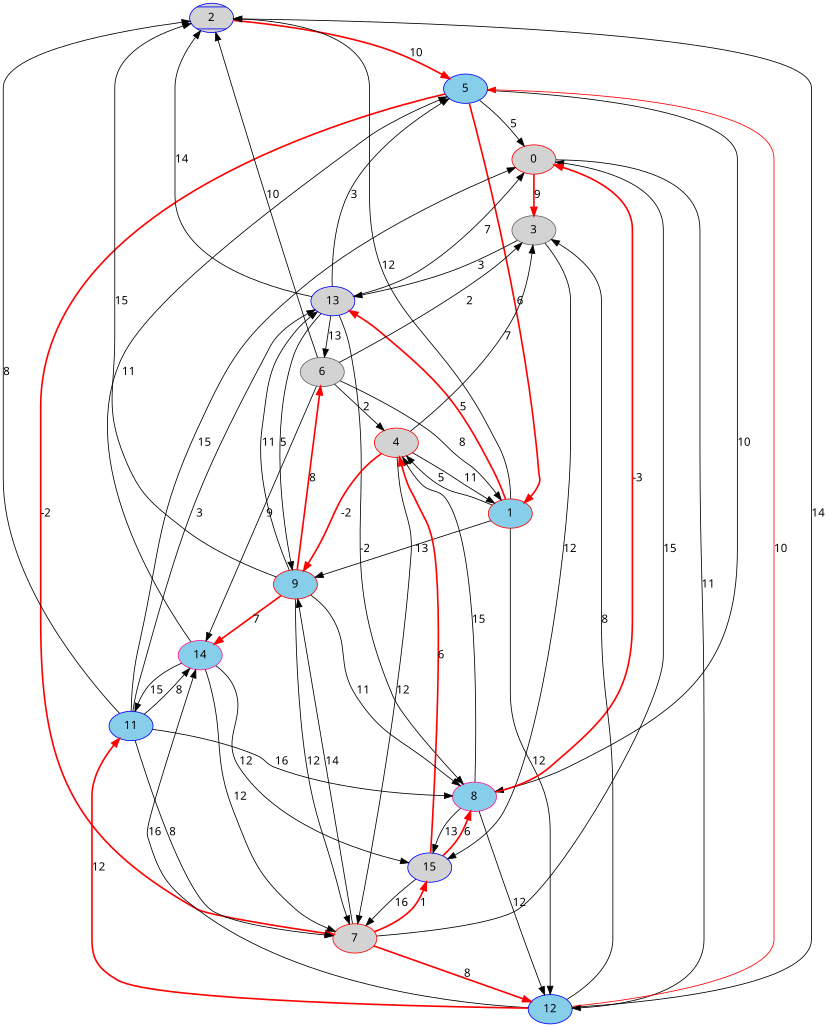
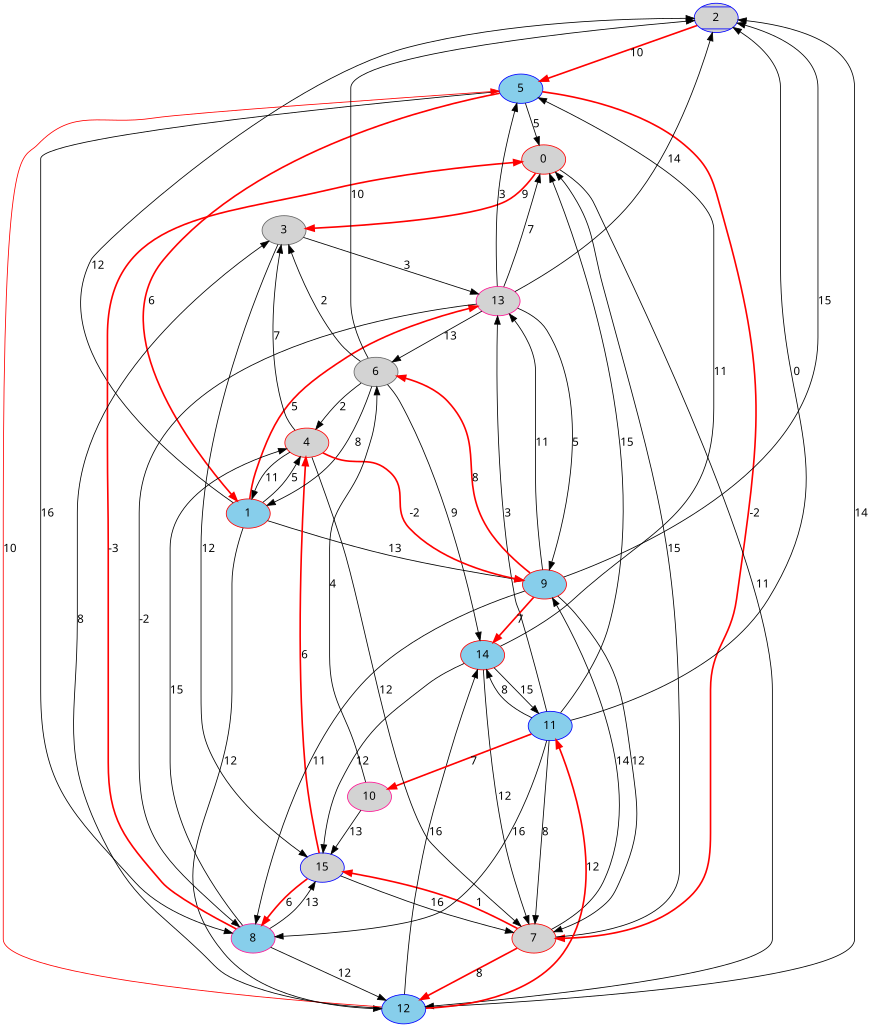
(333, 301) -> (498, 301)
(7, 372) -> (797, 372)
(744, 443) -> (48, 514)
(200, 655) -> (483, 655)
none -> (370, 797)
